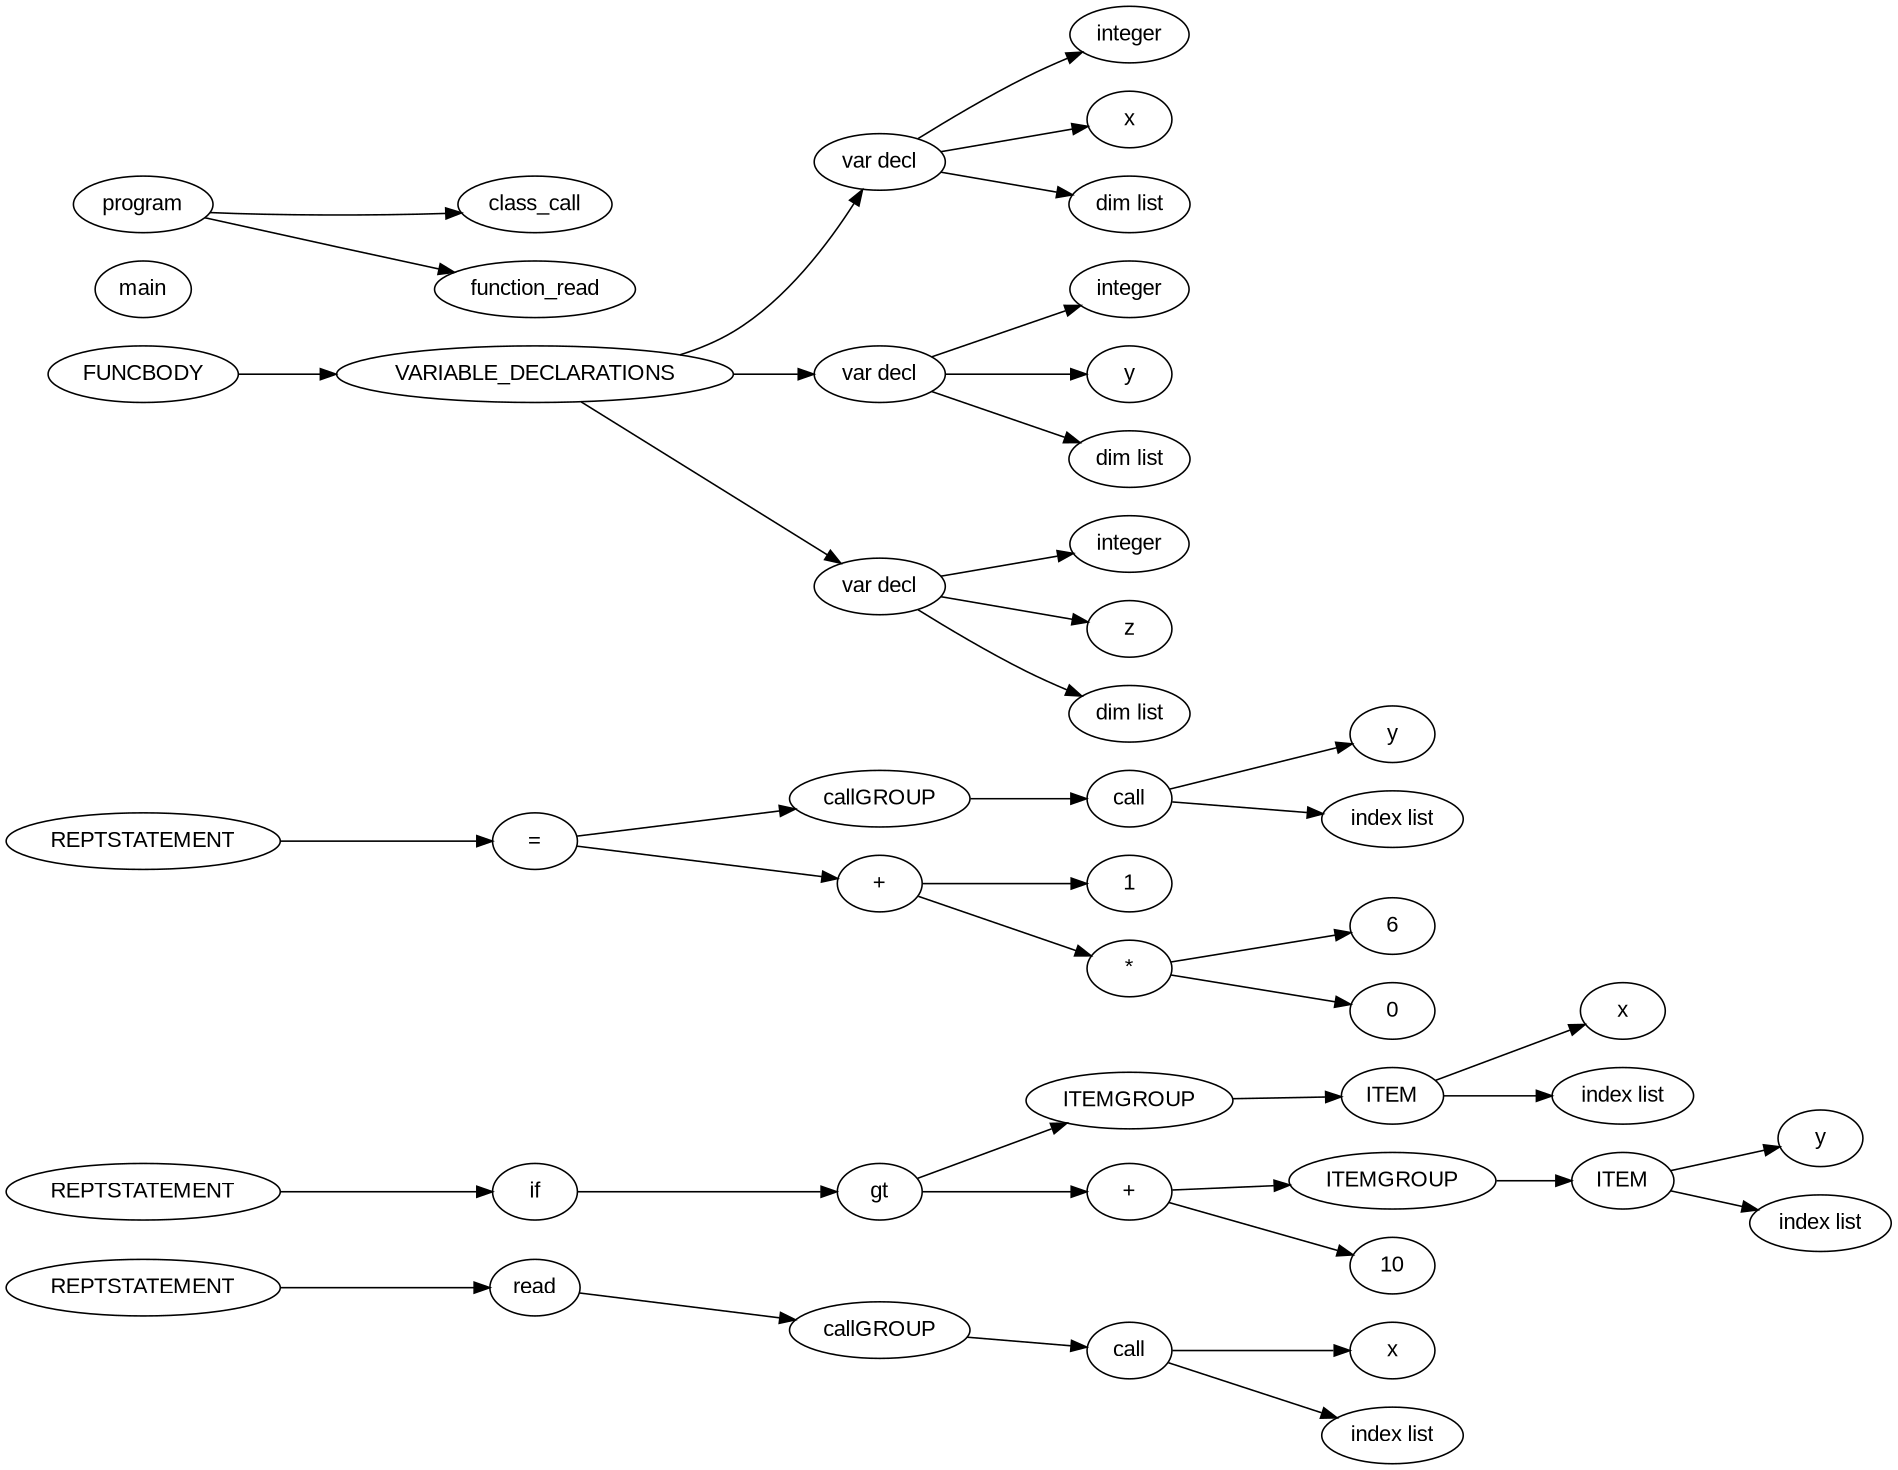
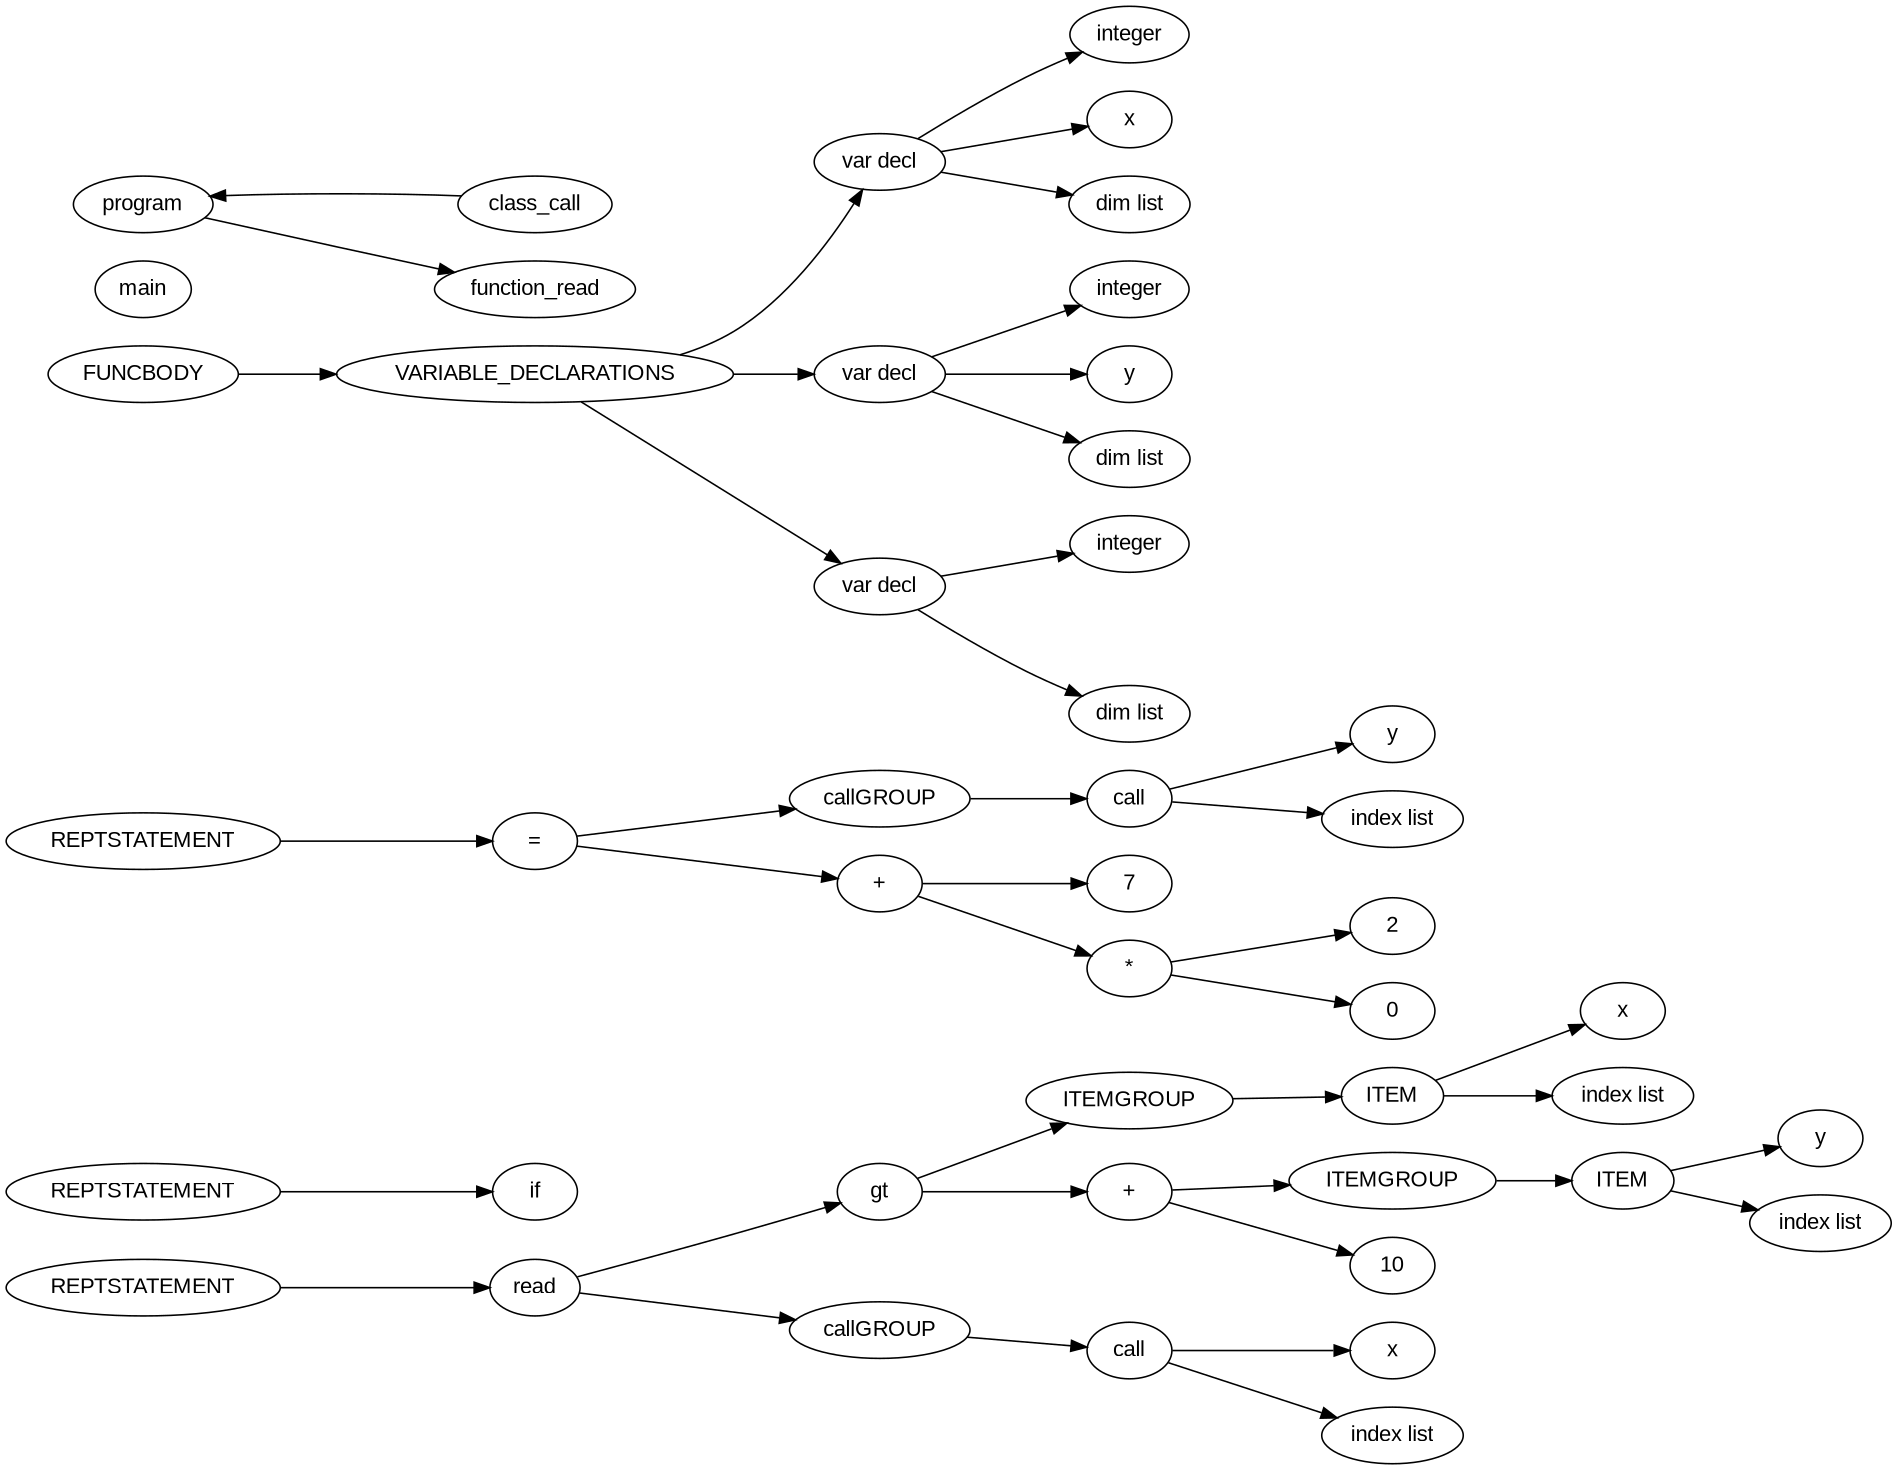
(328, 215) -> (344, 194)
(1129, 629) -> none
(1129, 884) -> (1129, 884)
(1392, 926) -> (1392, 926)
(699, 1192) -> (702, 1243)
